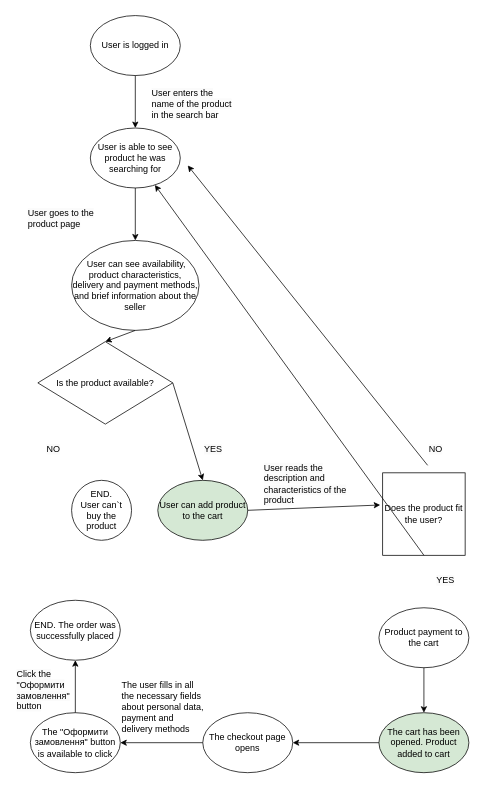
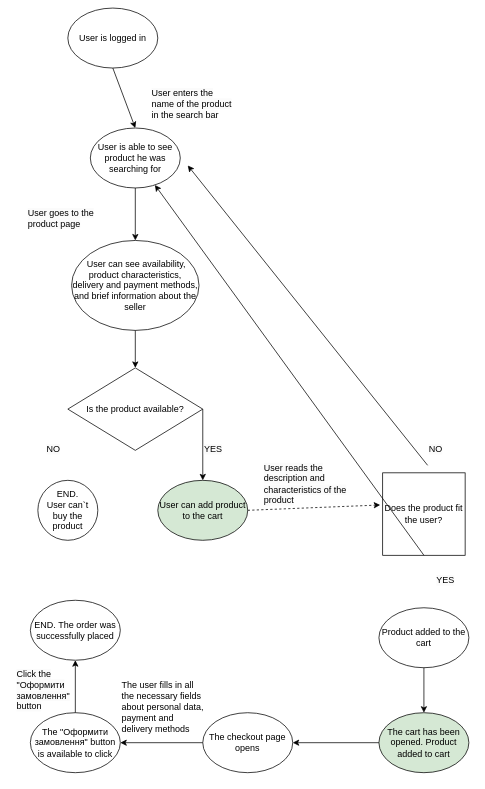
(135, 45) -> (113, 38)
(105, 383) -> (135, 409)
(310, 508) -> (310, 508)
(102, 510) -> (68, 510)
(424, 638) -> (424, 638)
